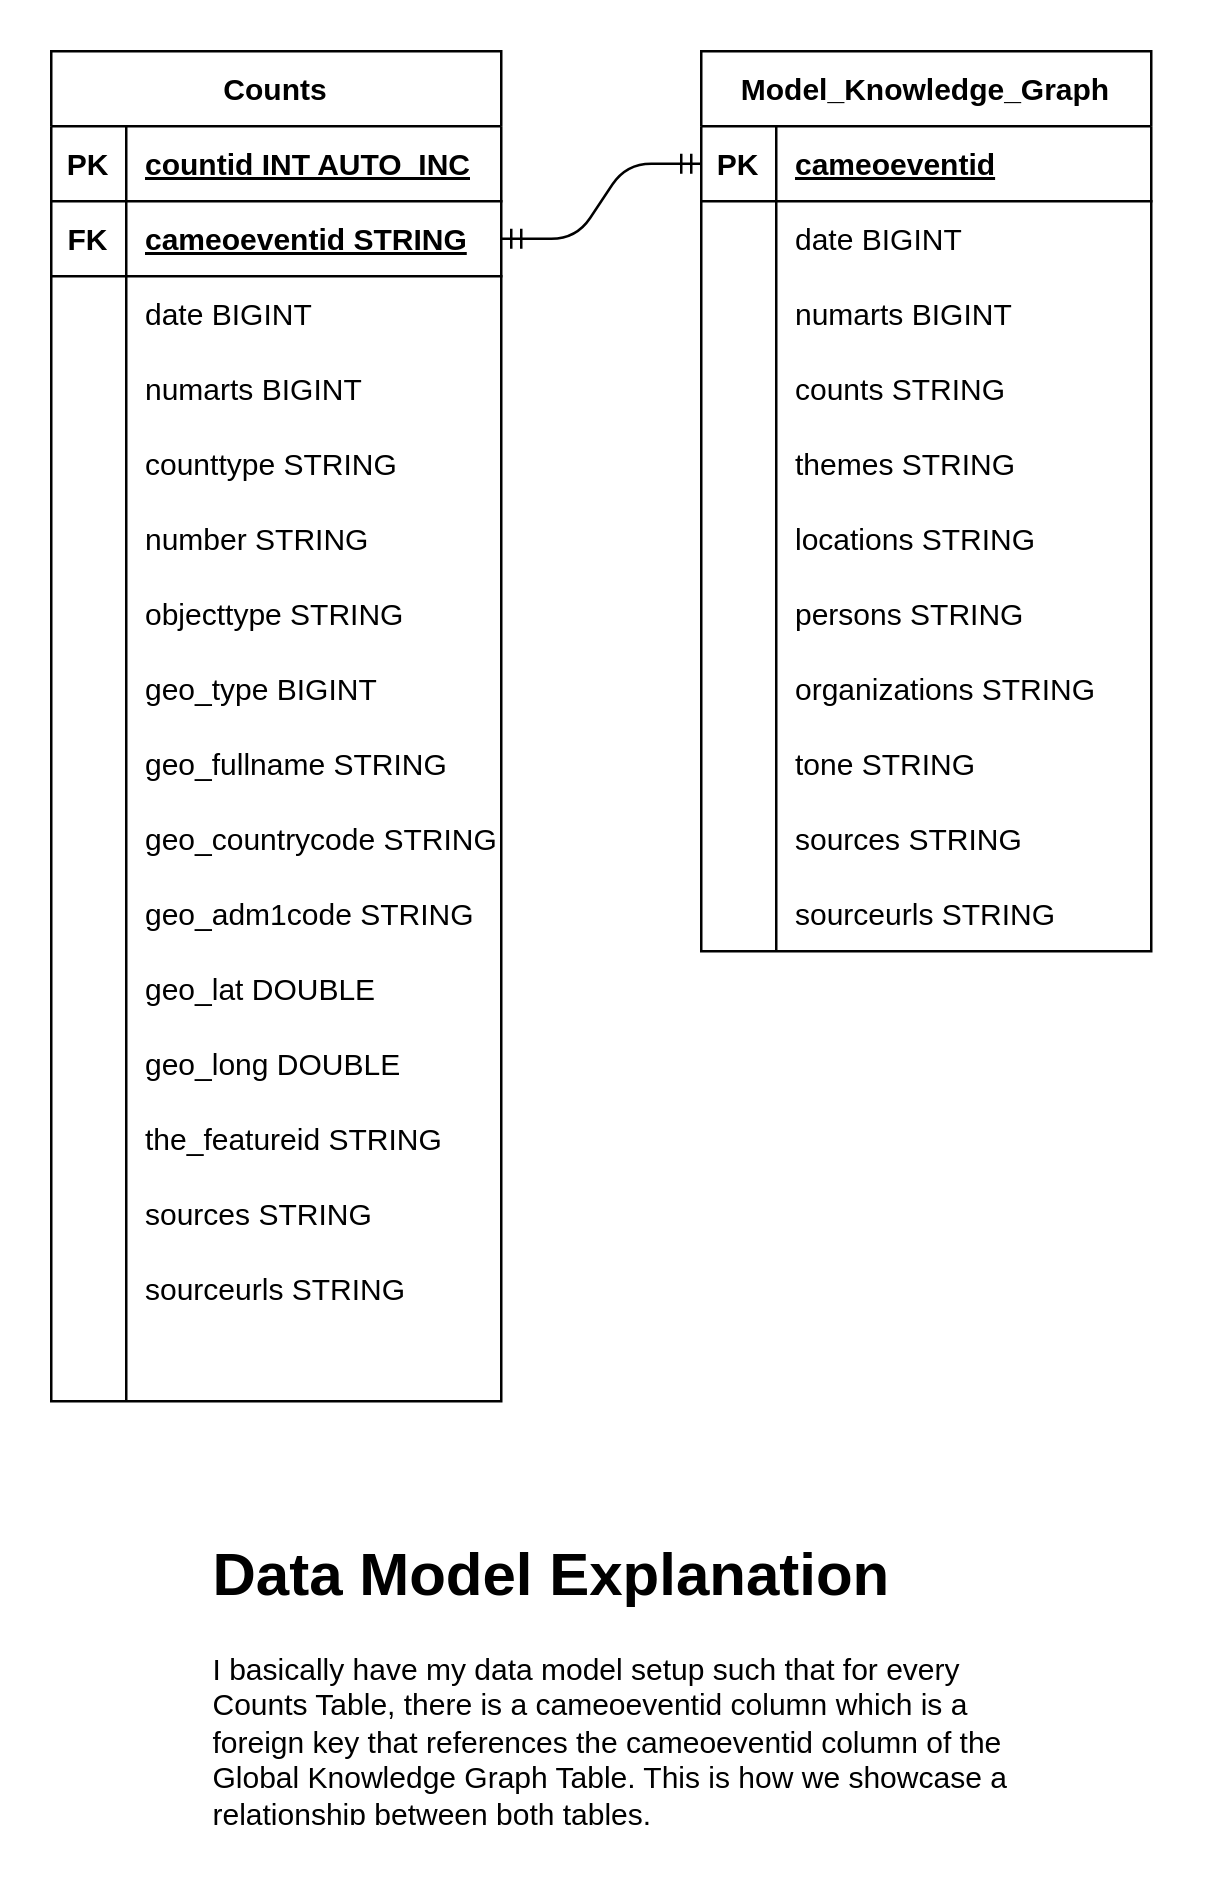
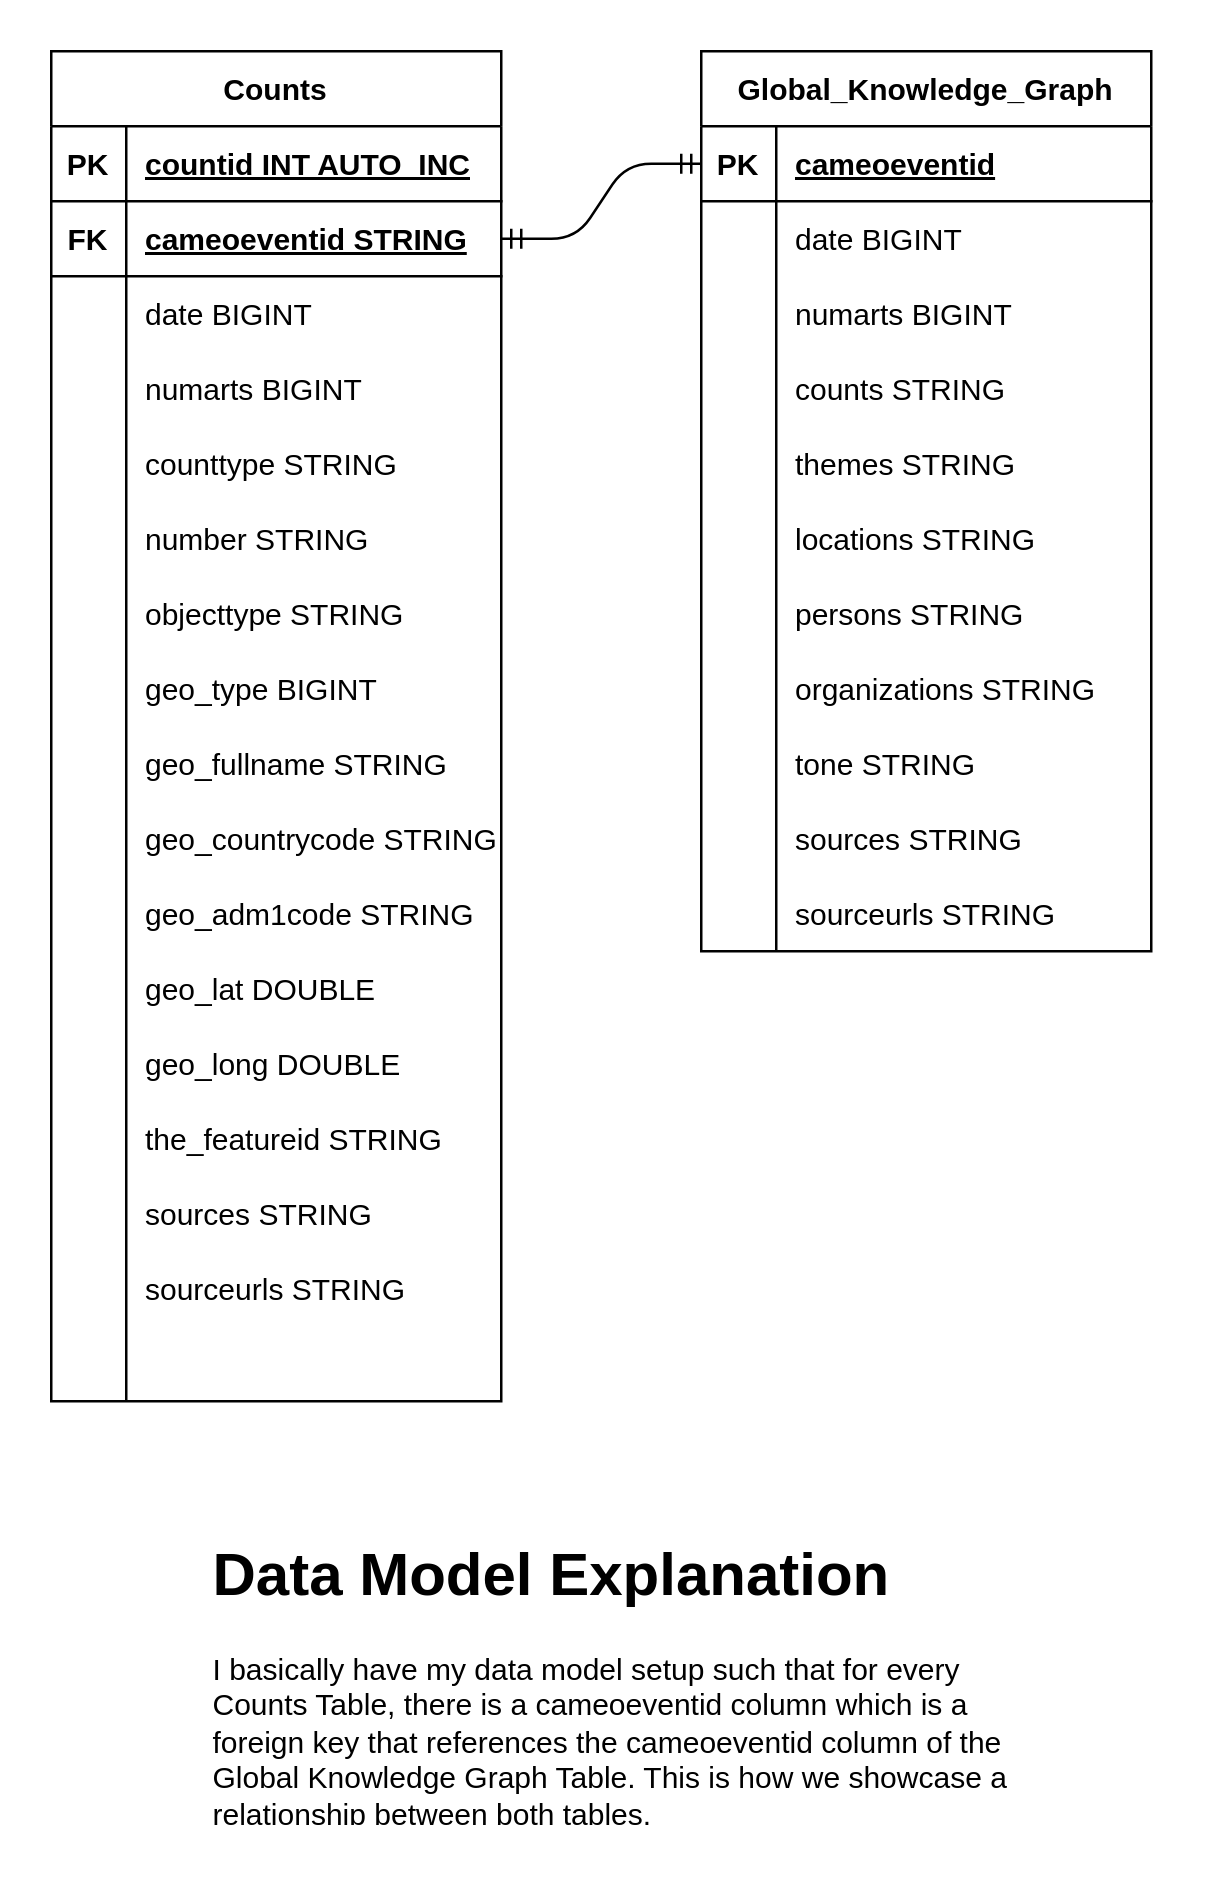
(925, 90) -> (925, 90)
